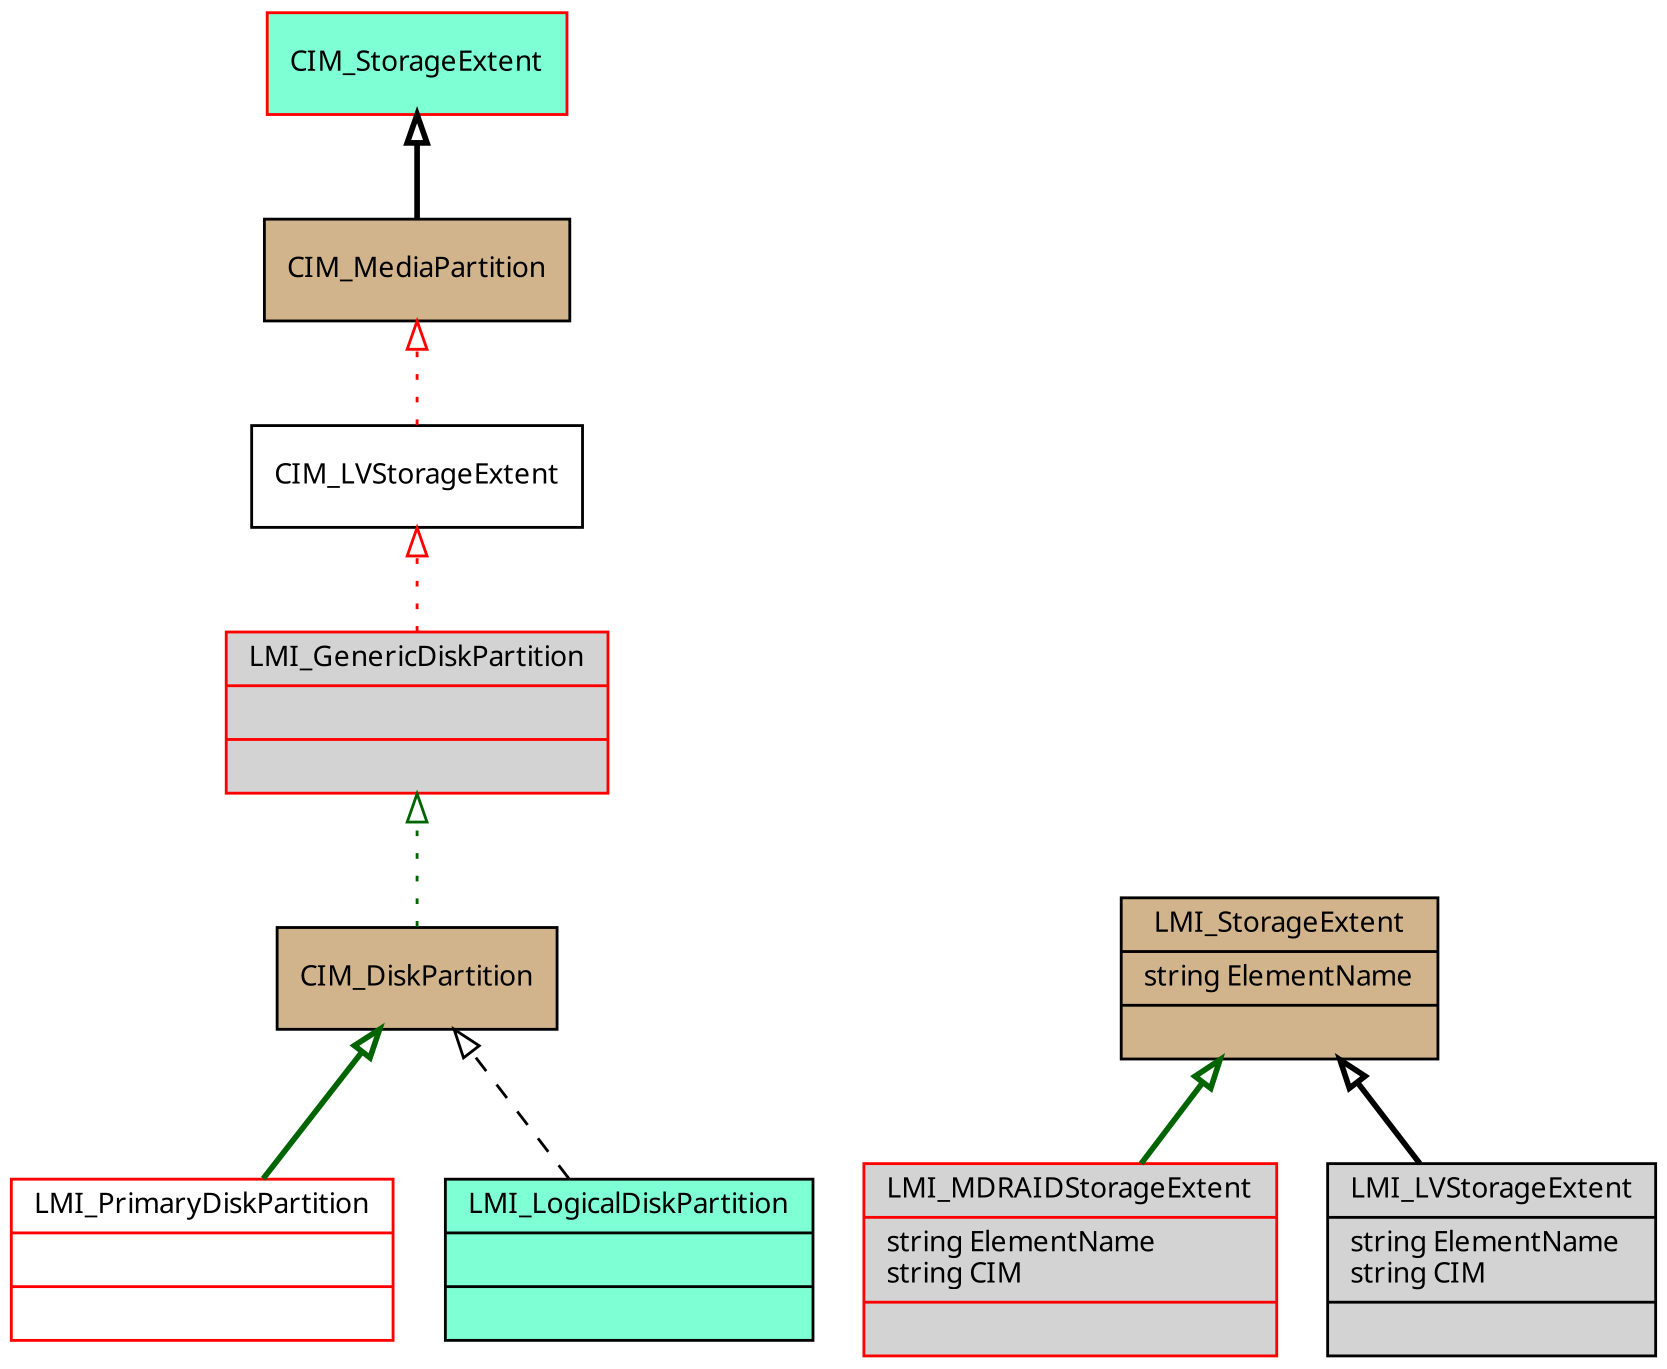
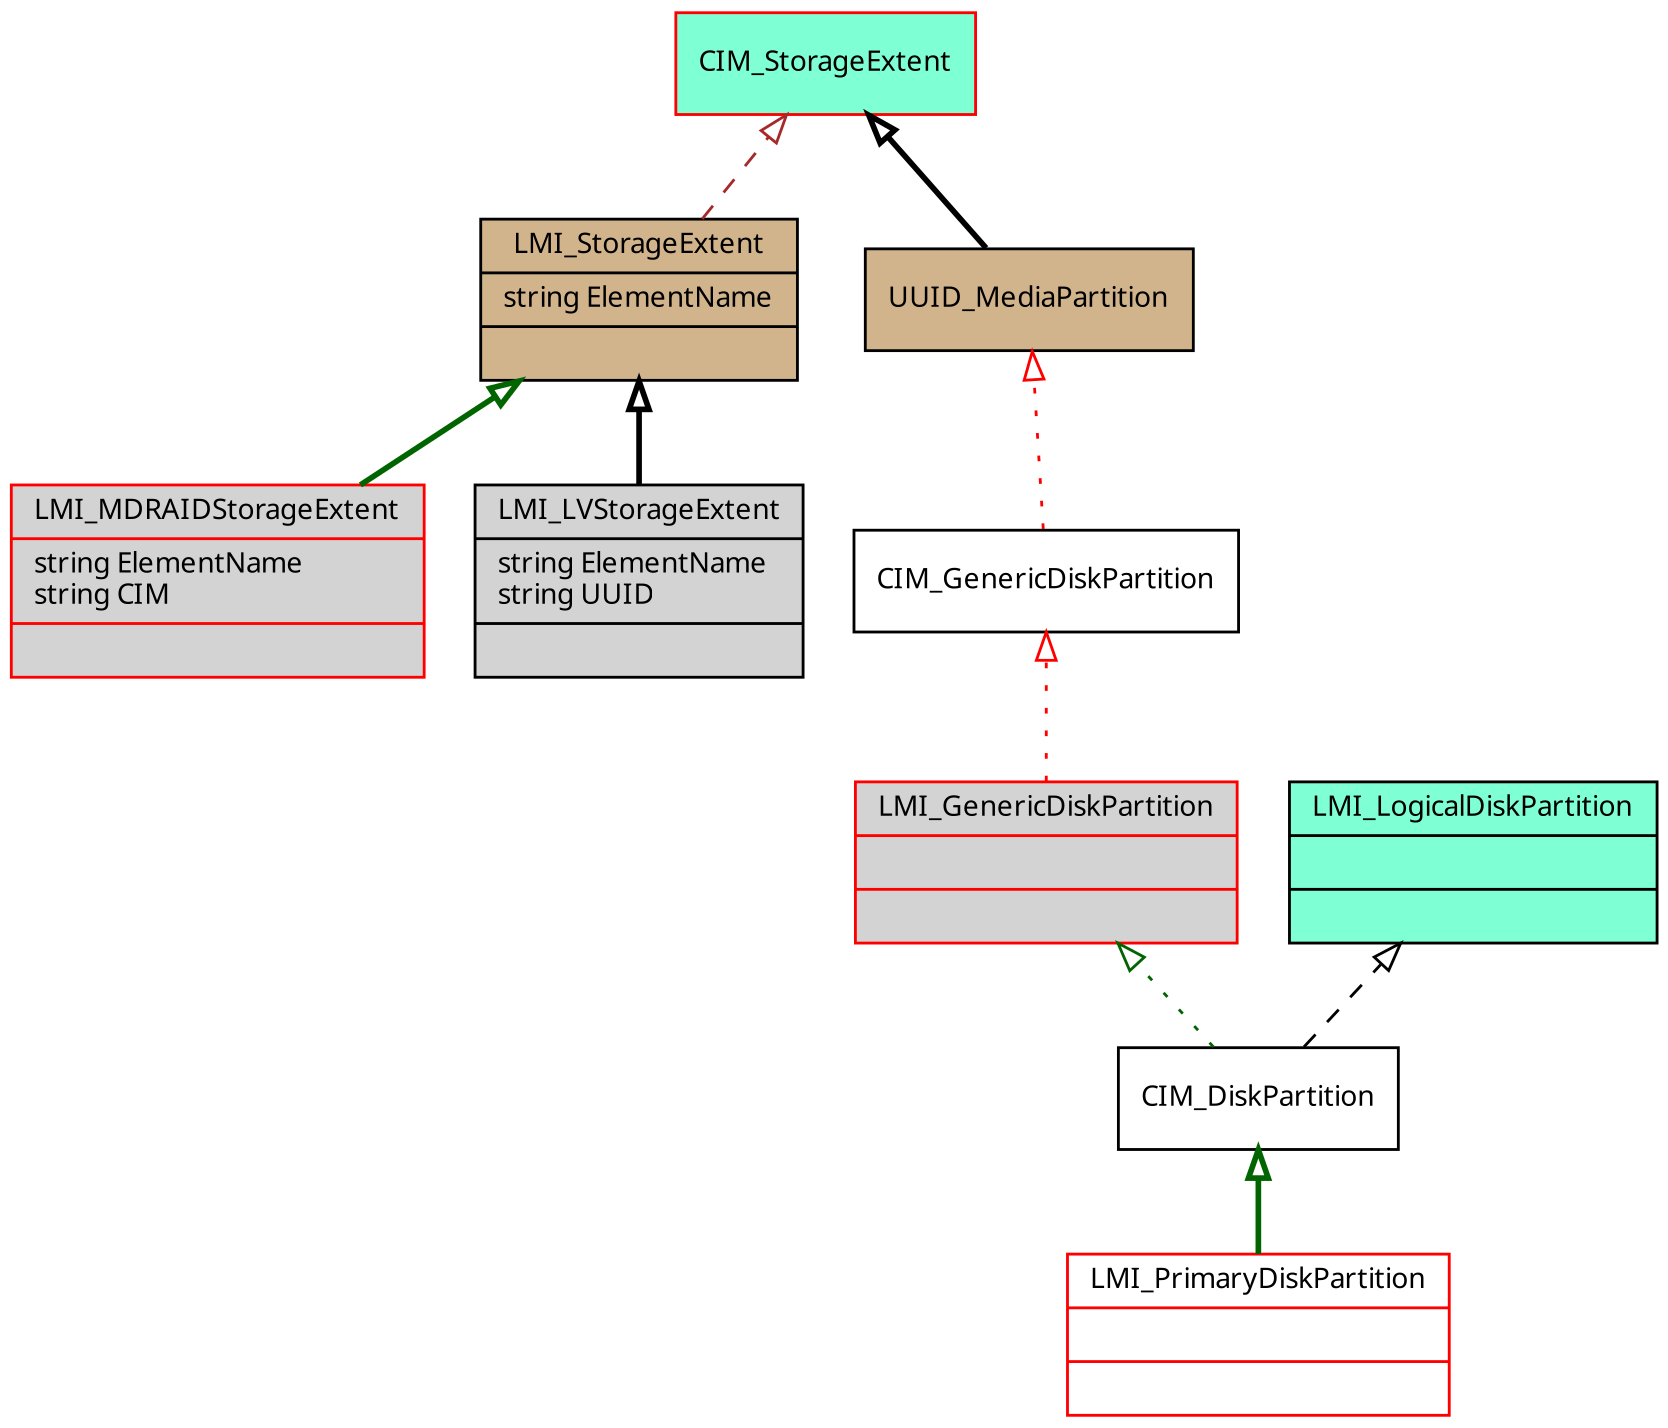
none -> (735, 178)
(417, 270) -> (1029, 300)
(417, 476) -> (1046, 581)
(417, 978) -> (1258, 1099)
(520, 1115) -> (1342, 1006)
(1420, 1274) -> (577, 595)
